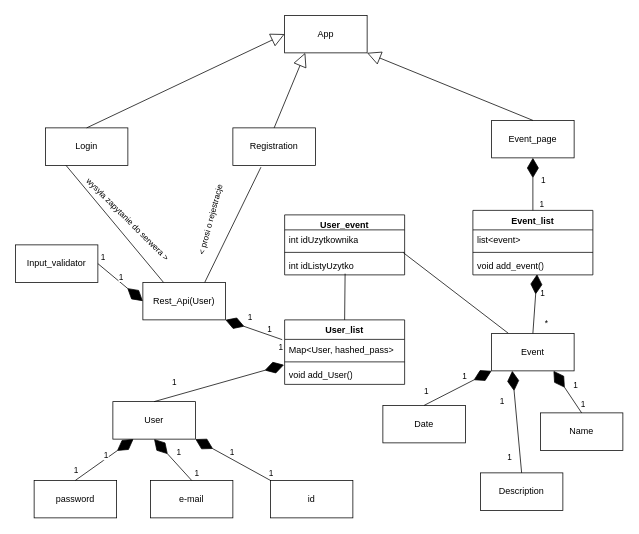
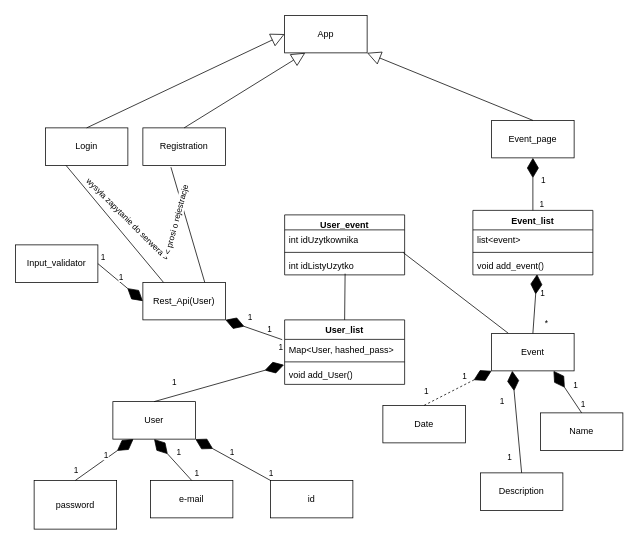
(274, 147) -> (184, 147)
(448, 393) -> (448, 393)
(75, 499) -> (75, 505)
